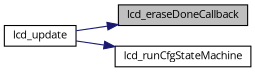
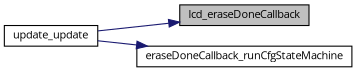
(40, 36) -> (51, 36)
(183, 56) -> (244, 56)
